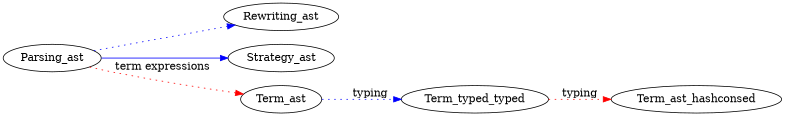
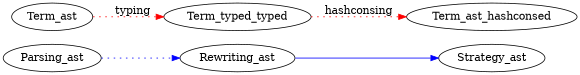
(161, 58) -> (363, 58)
(162, 81) -> none
(580, 94) -> (359, 11)
(358, 99) -> (125, 17)
